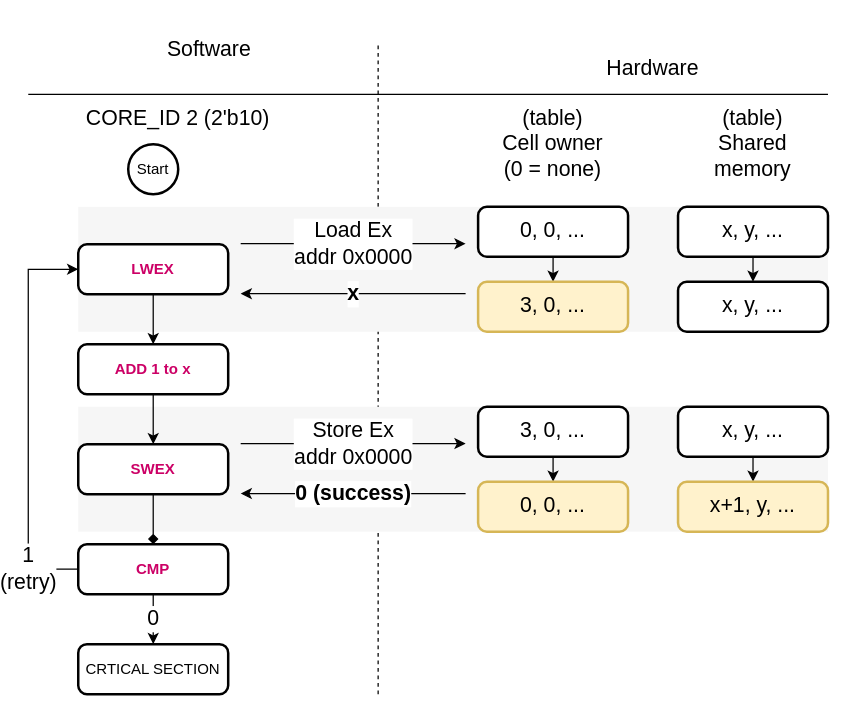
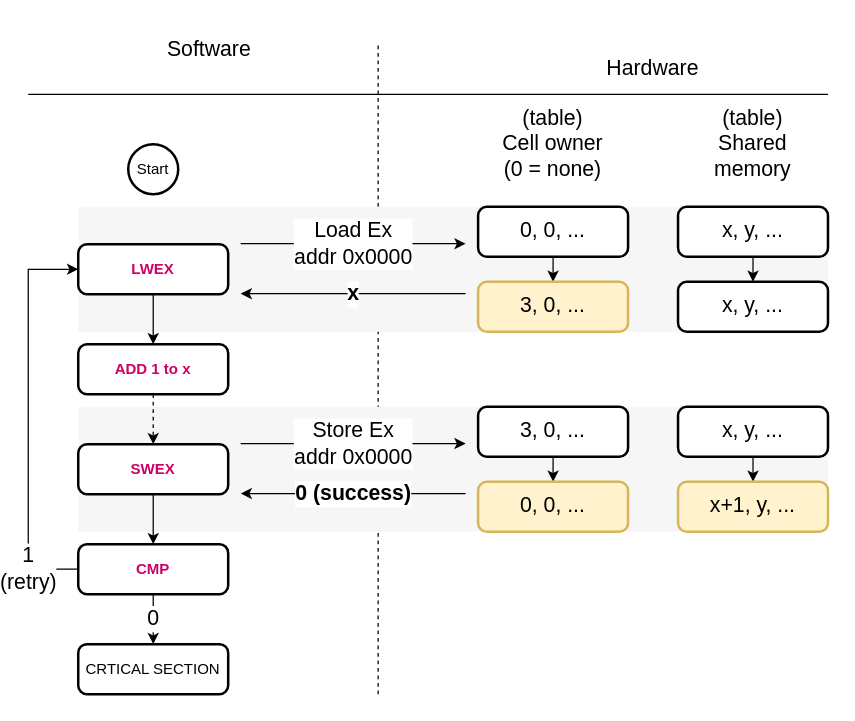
(178, 119) -> none
(153, 414) -> (153, 414)
(153, 533) -> (153, 534)
